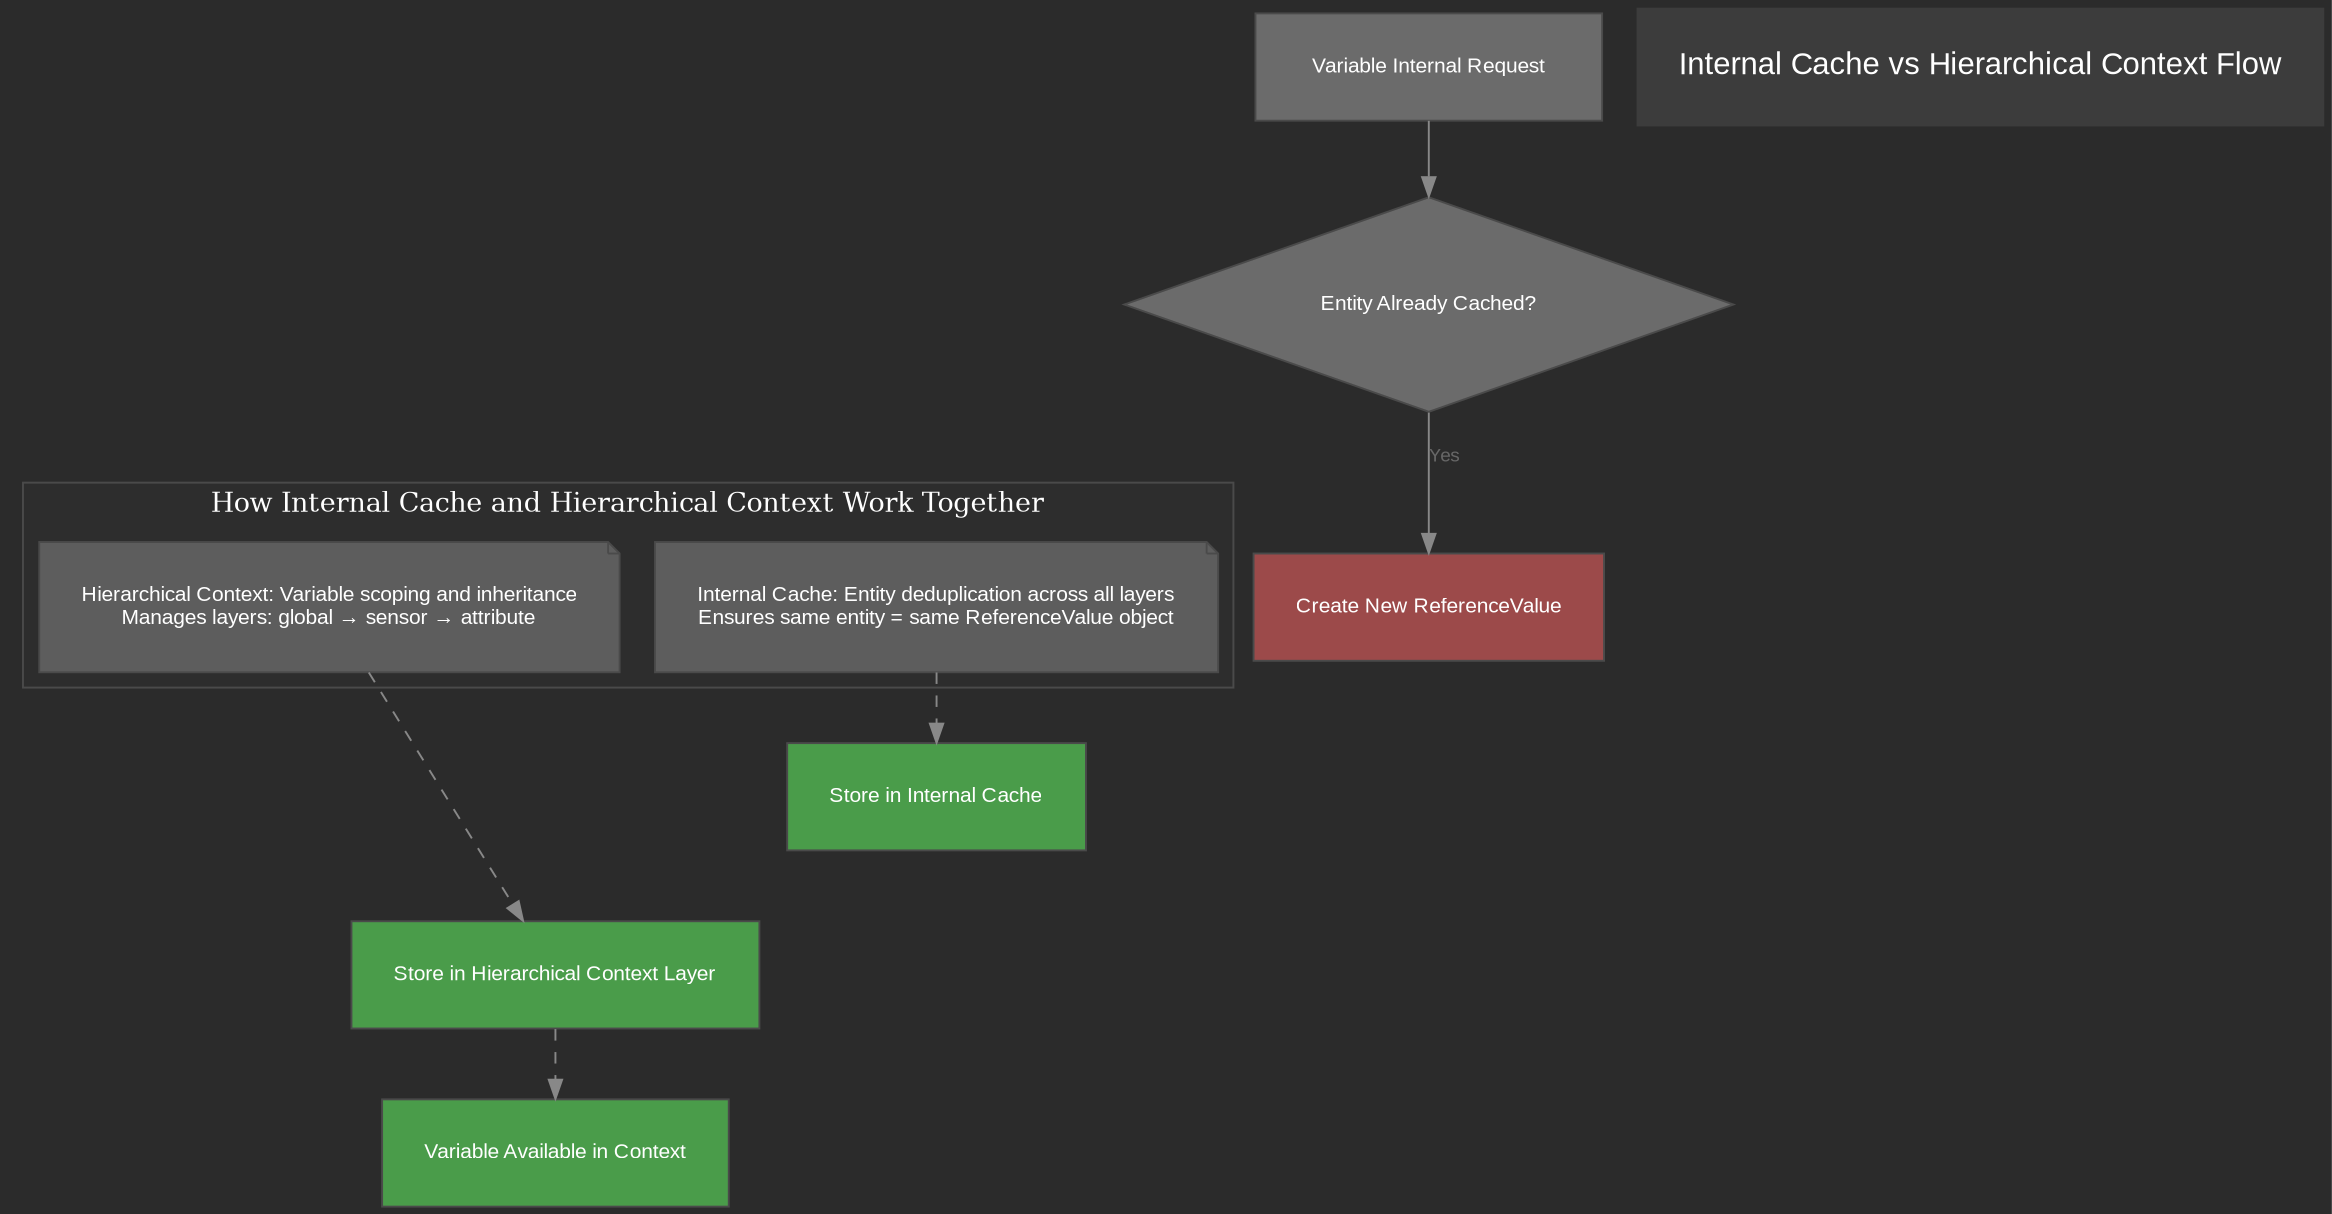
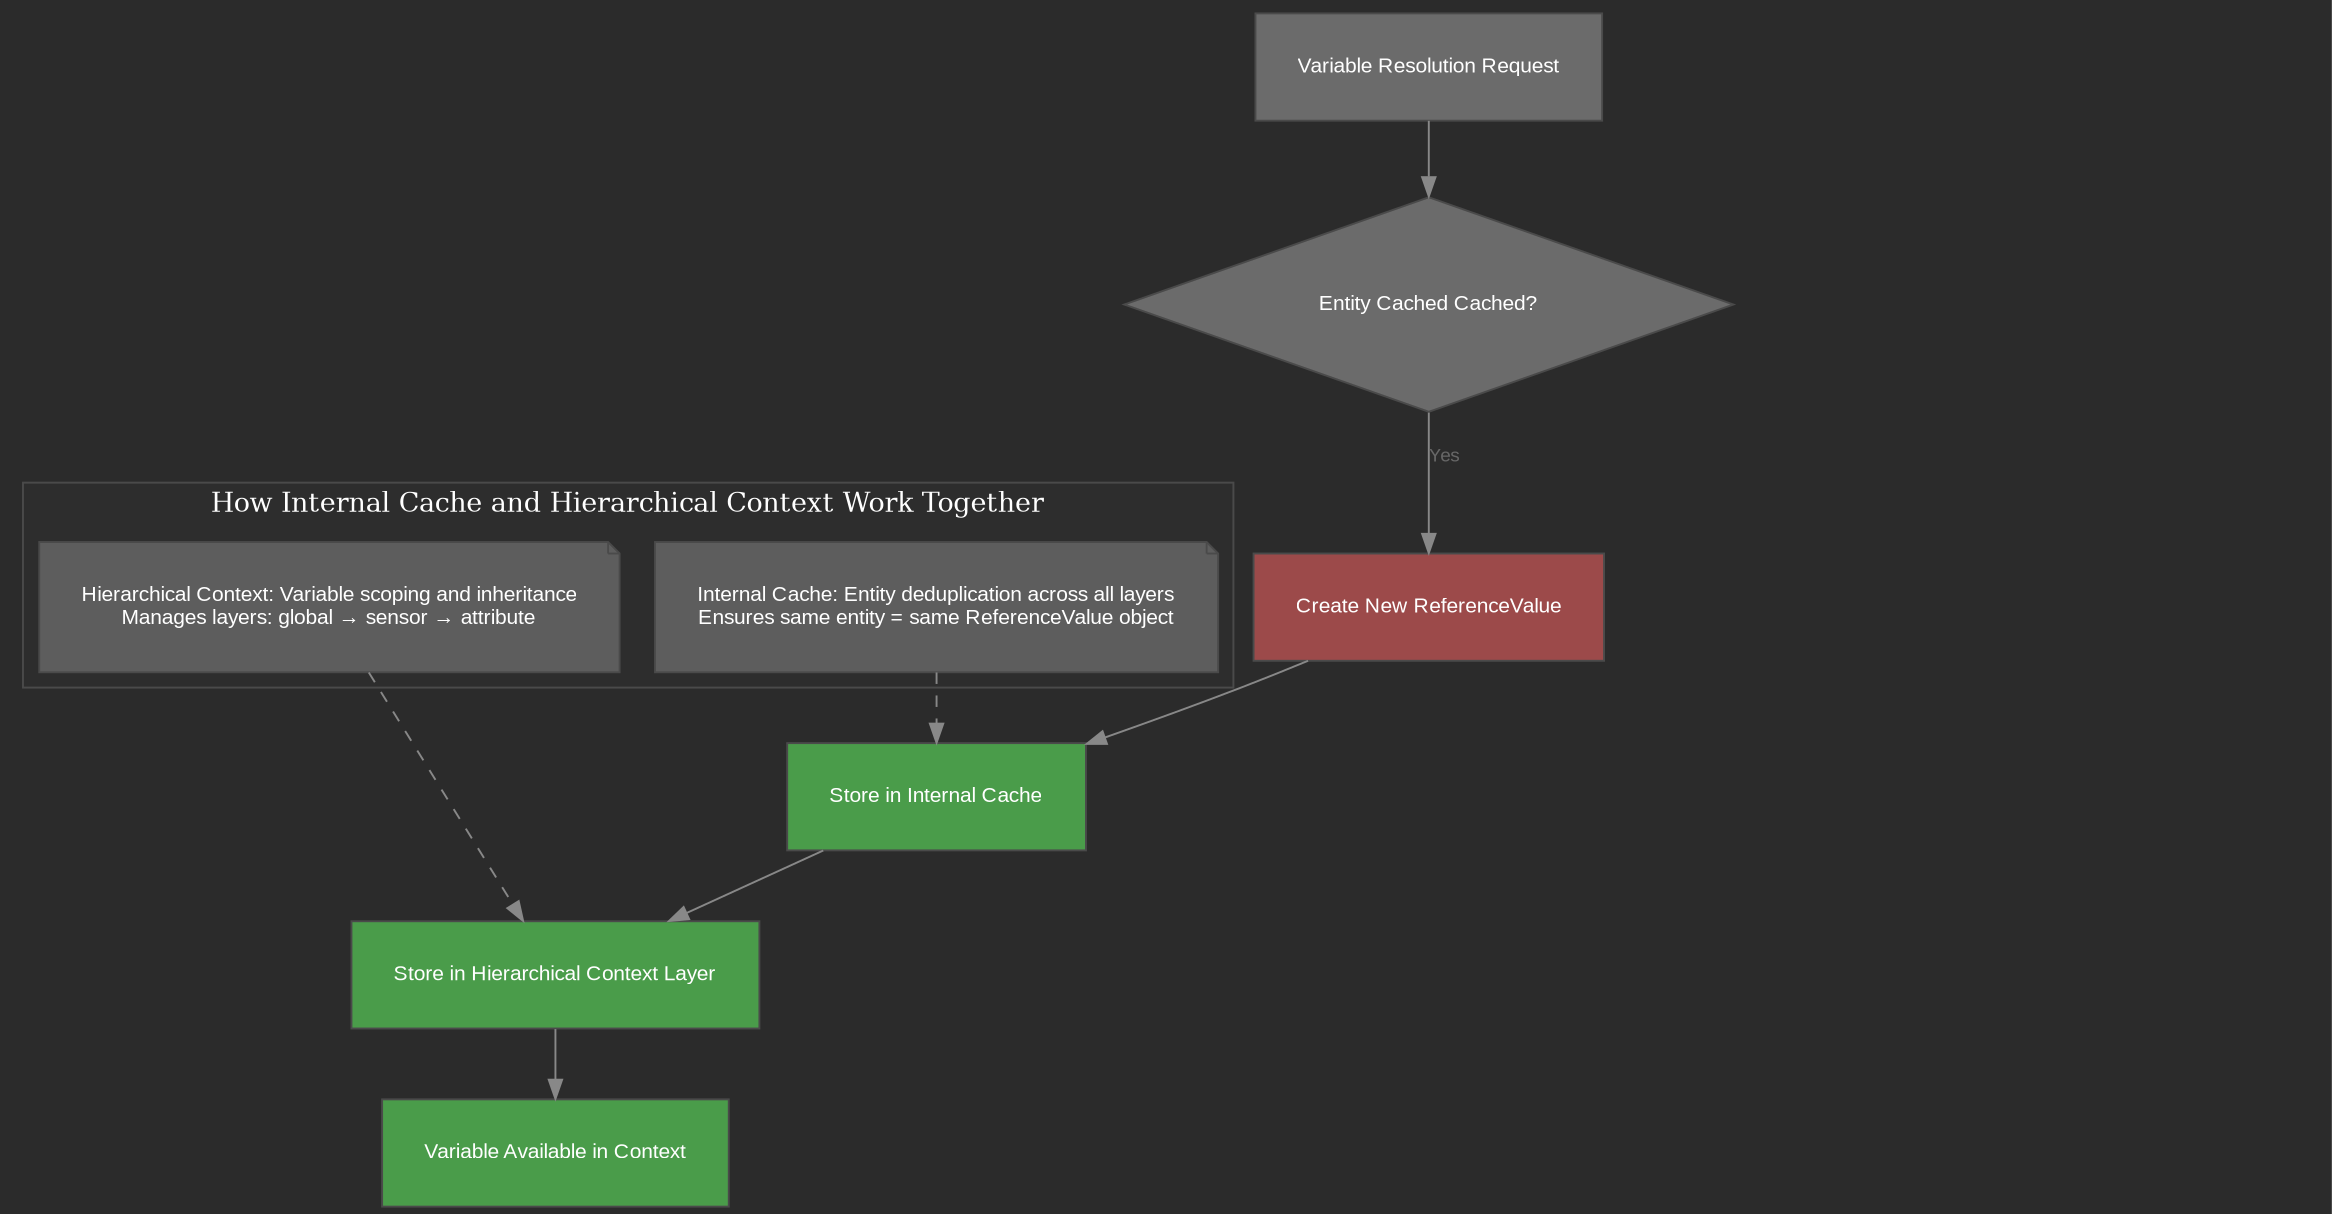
(1429, 67) -> (1429, 67)
(1980, 67) -> none
(1429, 305) -> (1429, 305)
none -> (1207, 701)
none -> (755, 882)
(555, 1054) -> (555, 1054)
